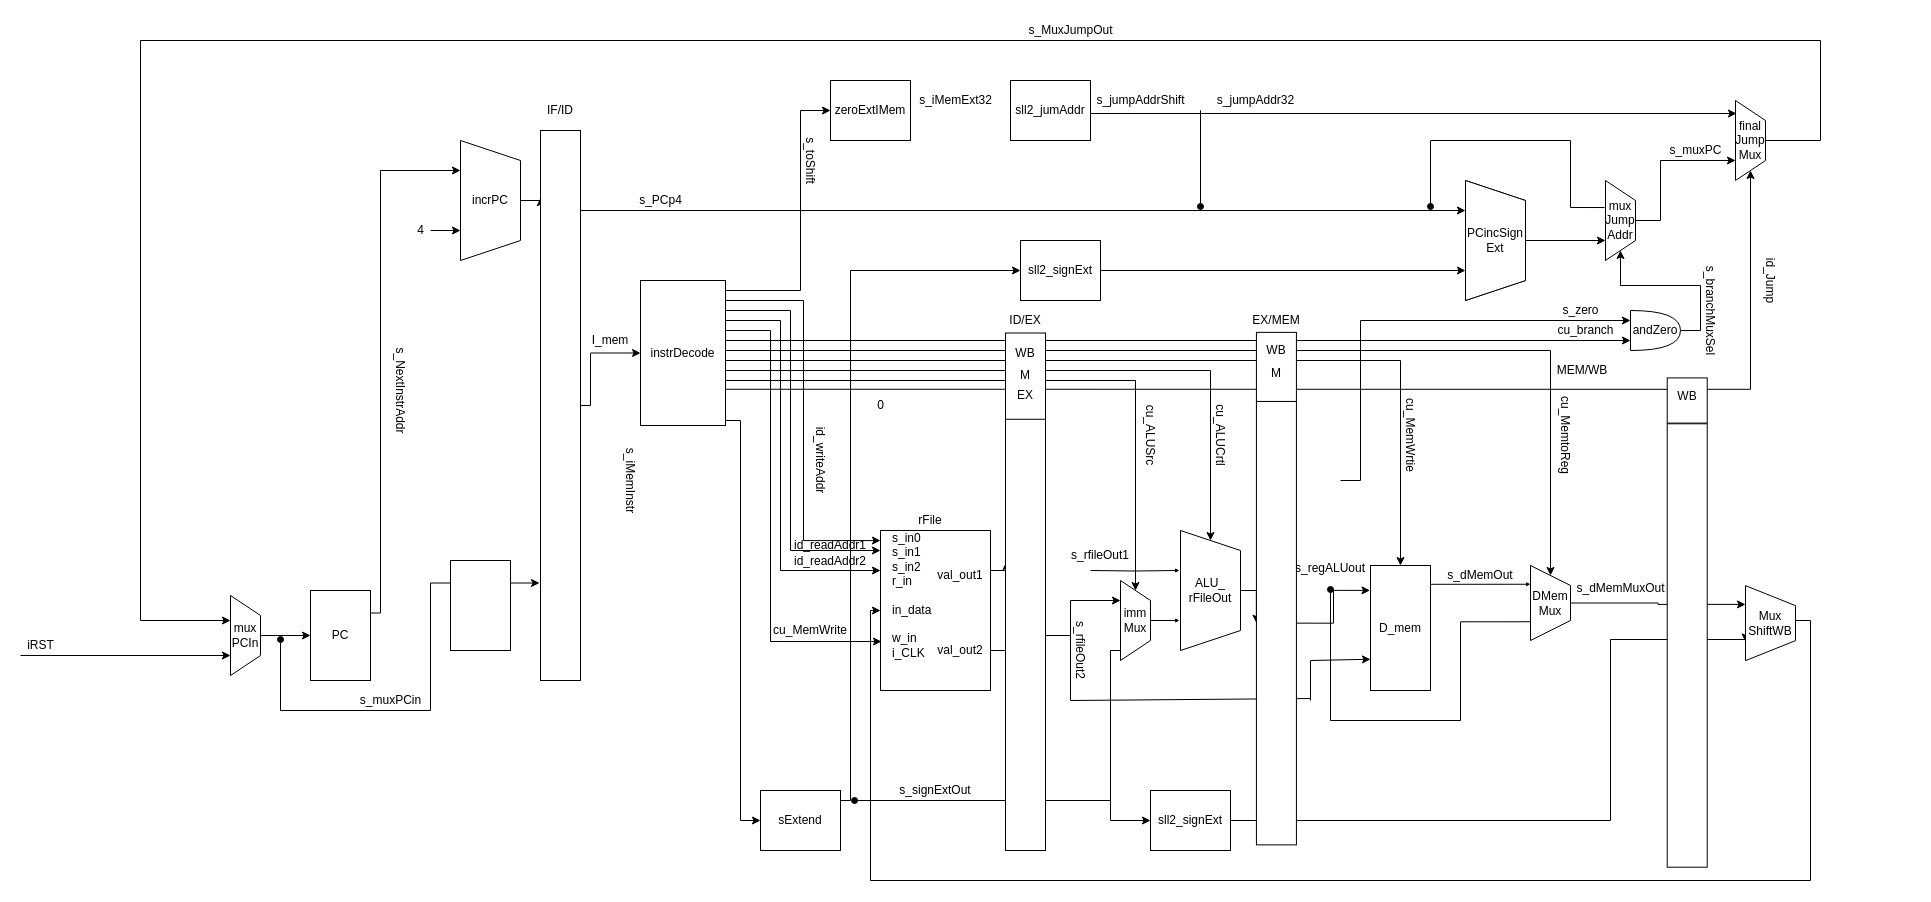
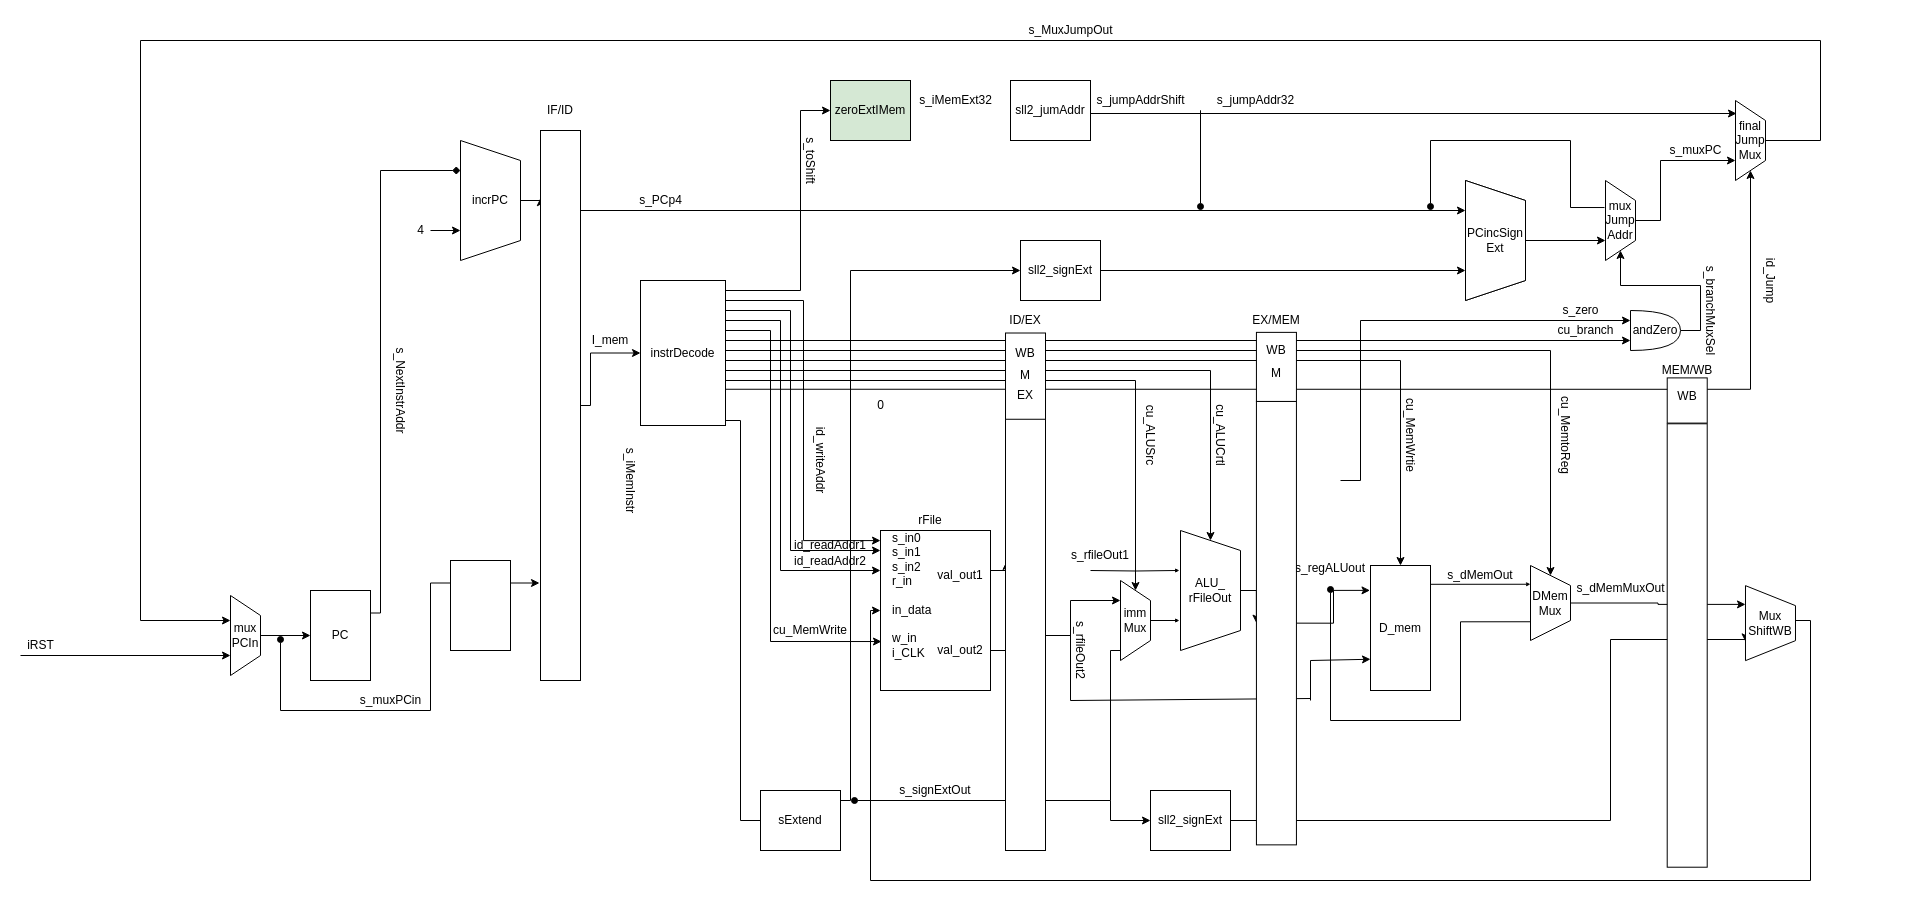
(871, 111) -> (871, 111)
(452, 171) -> (452, 171)
(1582, 371) -> (1687, 371)
(752, 821) -> (755, 821)
